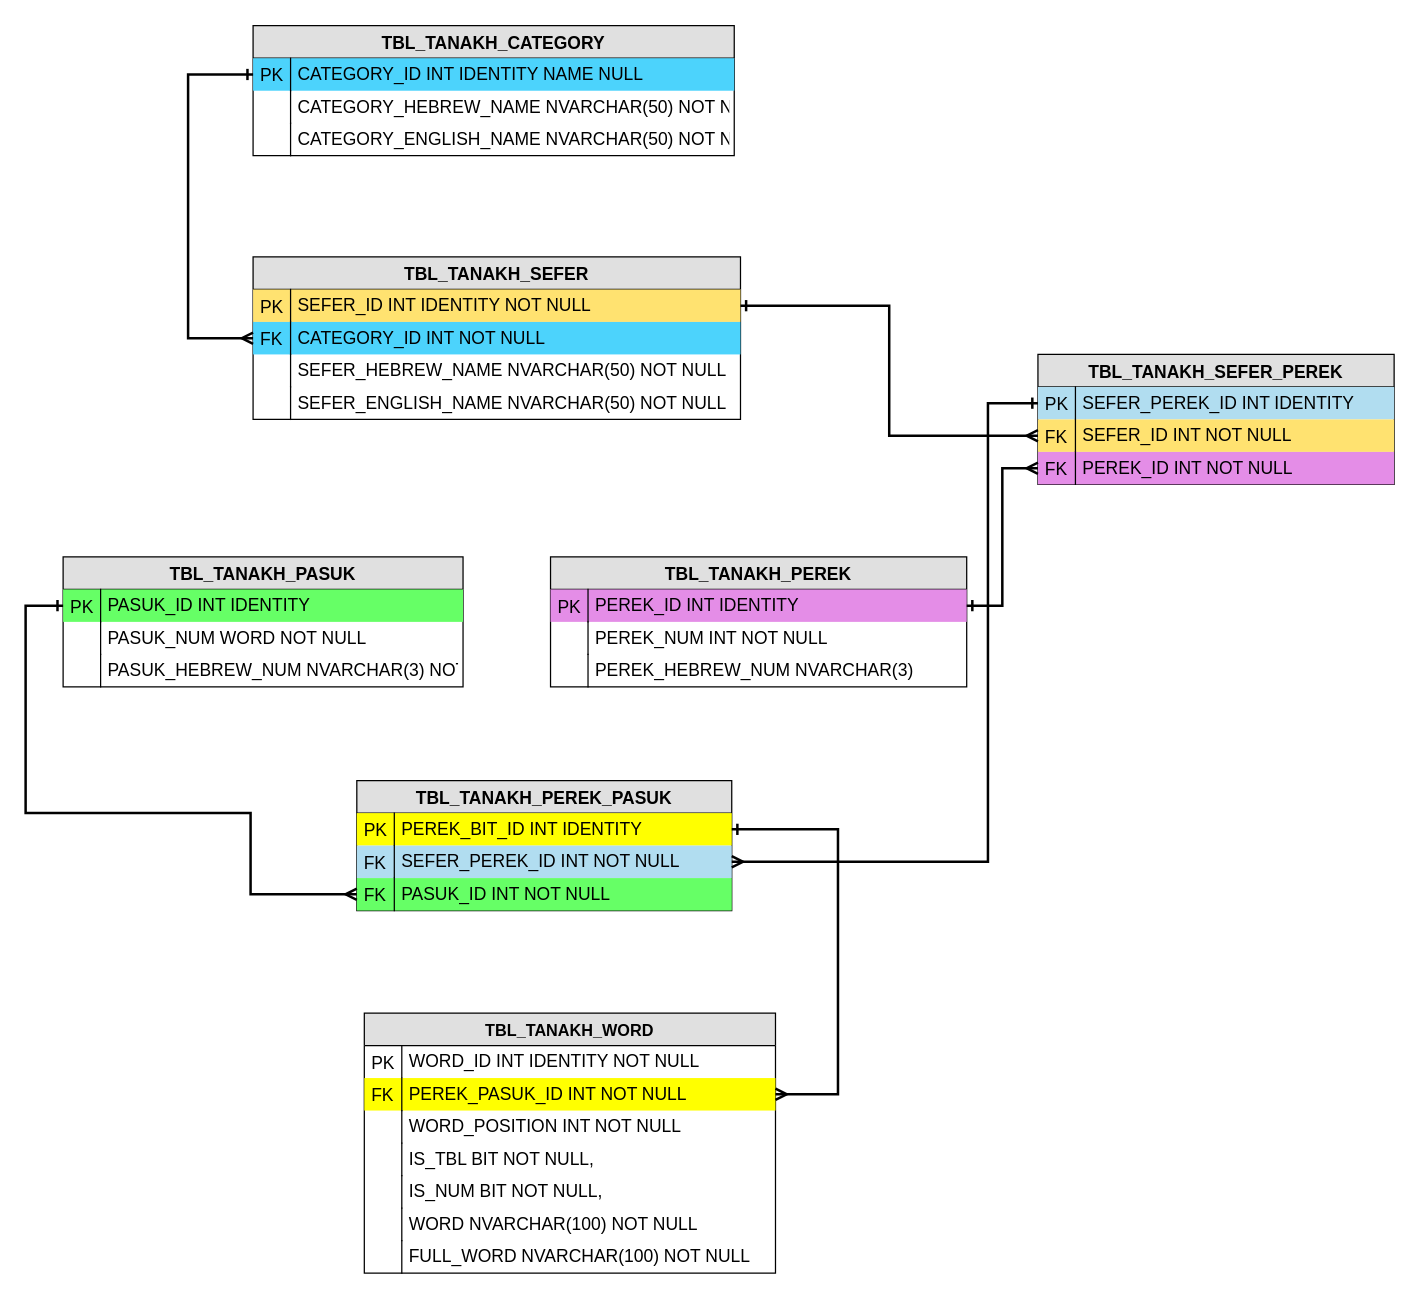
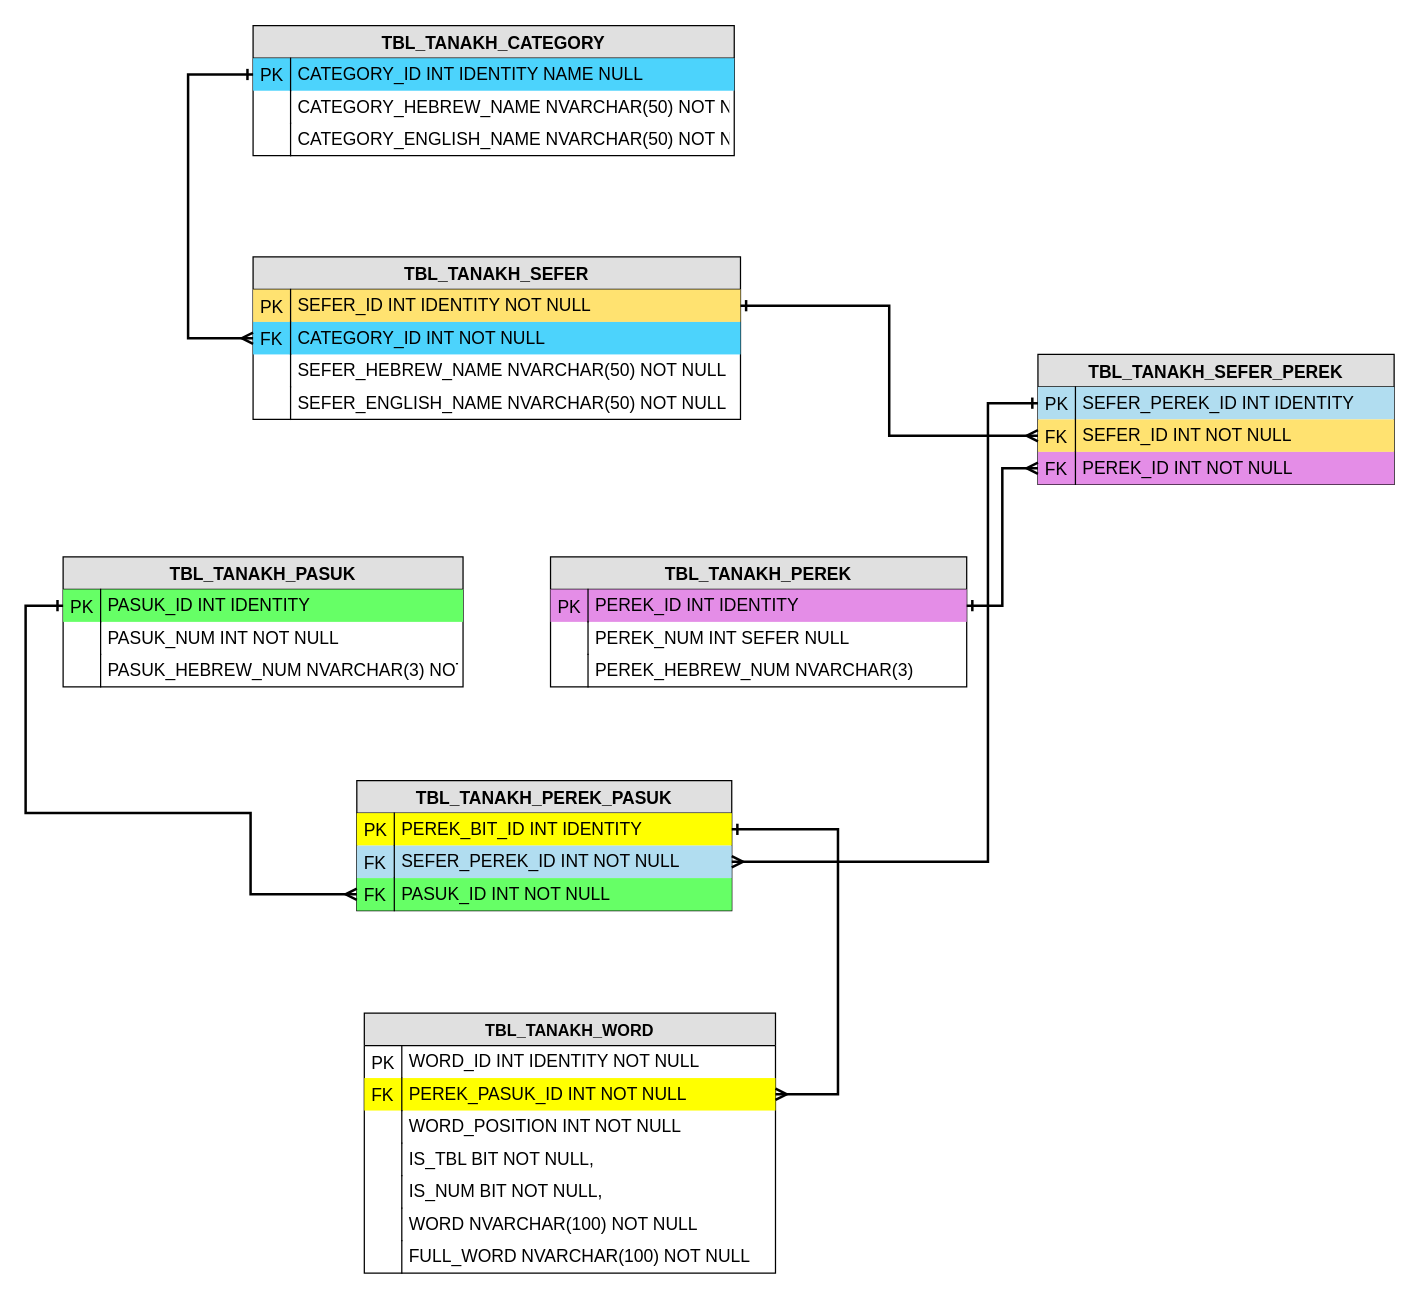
(213, 638) -> (208, 638)
(696, 638) -> (706, 638)
